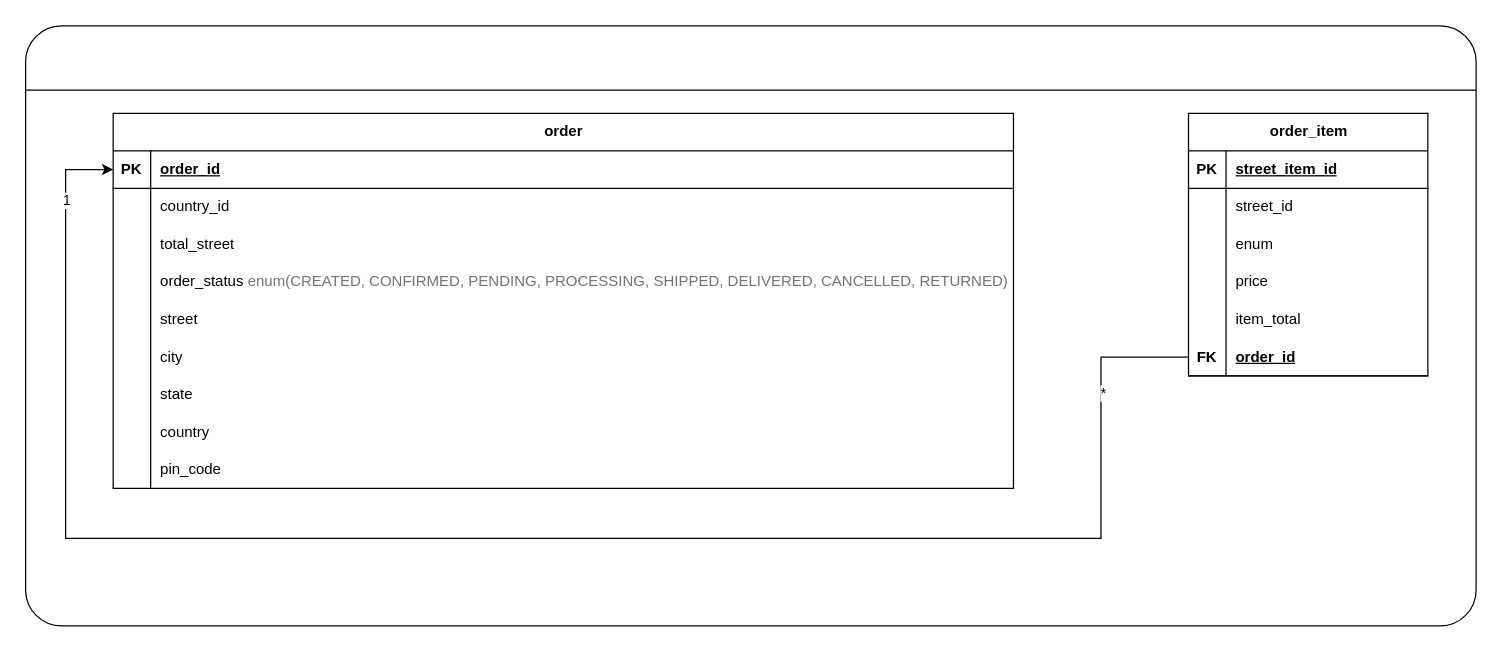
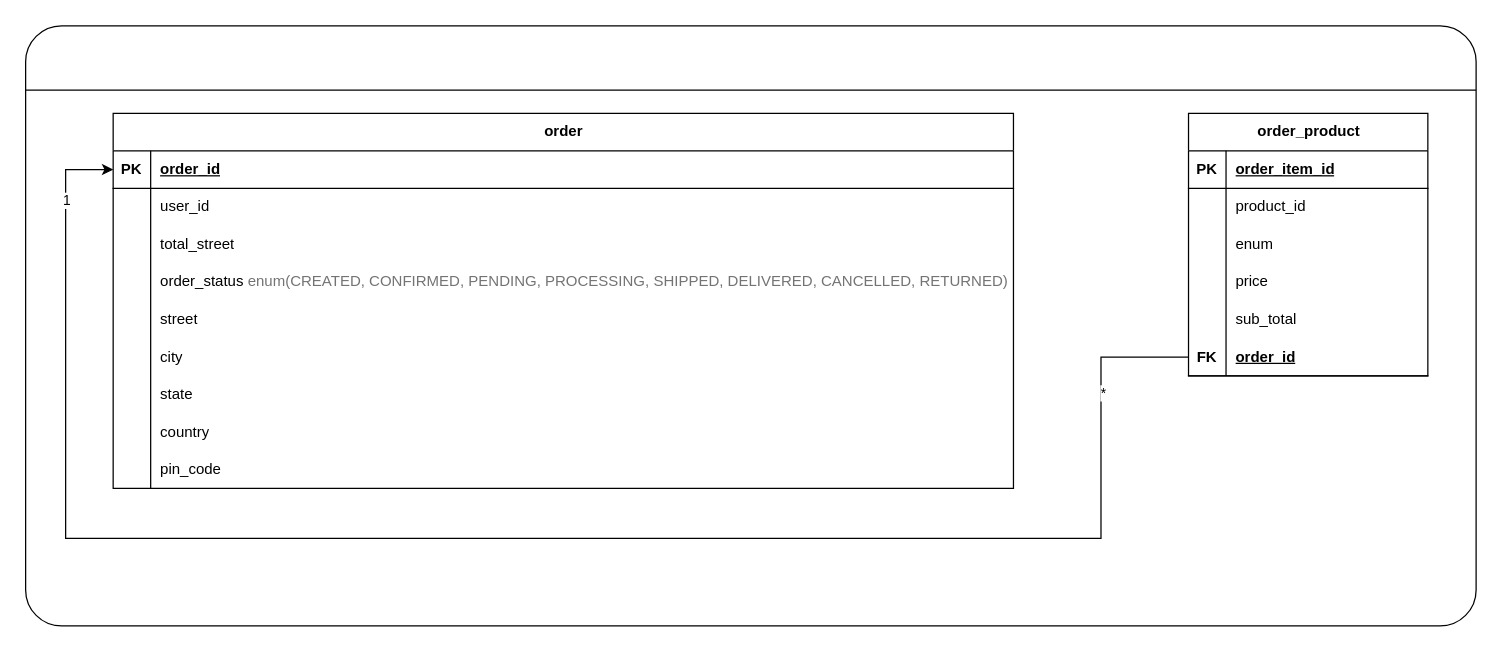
(1309, 132) -> (1309, 132)
(1291, 169) -> (1286, 169)
(201, 207) -> (188, 207)
(1271, 207) -> (1276, 207)
(1274, 319) -> (1271, 319)
